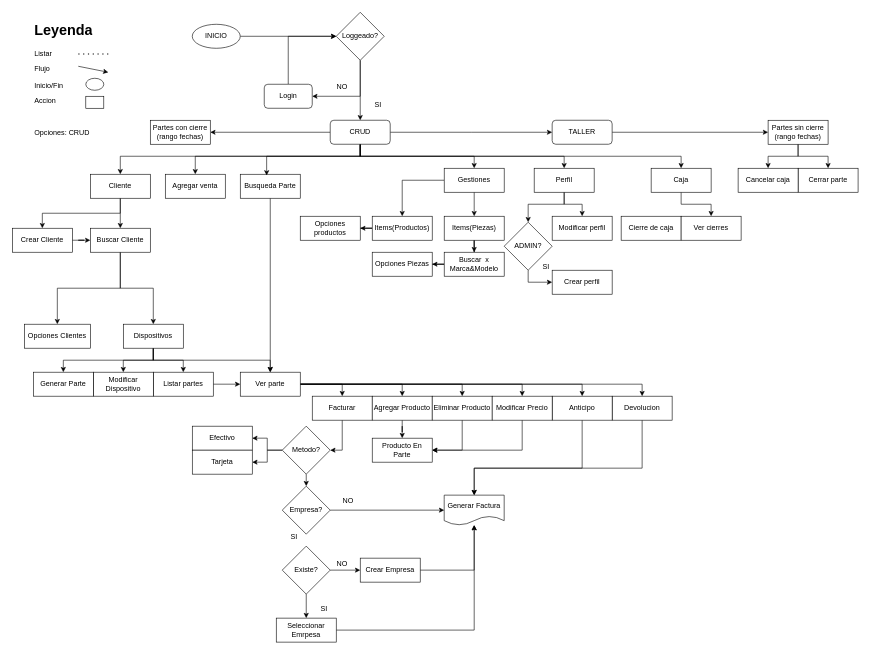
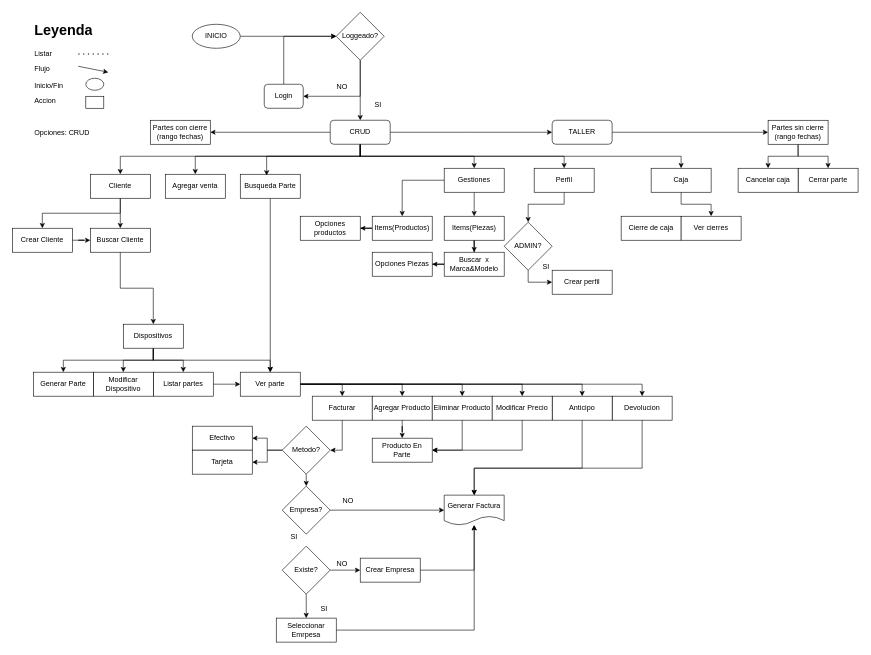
(288, 96) -> (284, 96)
(582, 206) -> none
(582, 228) -> none
(57, 288) -> none
(57, 336) -> none
